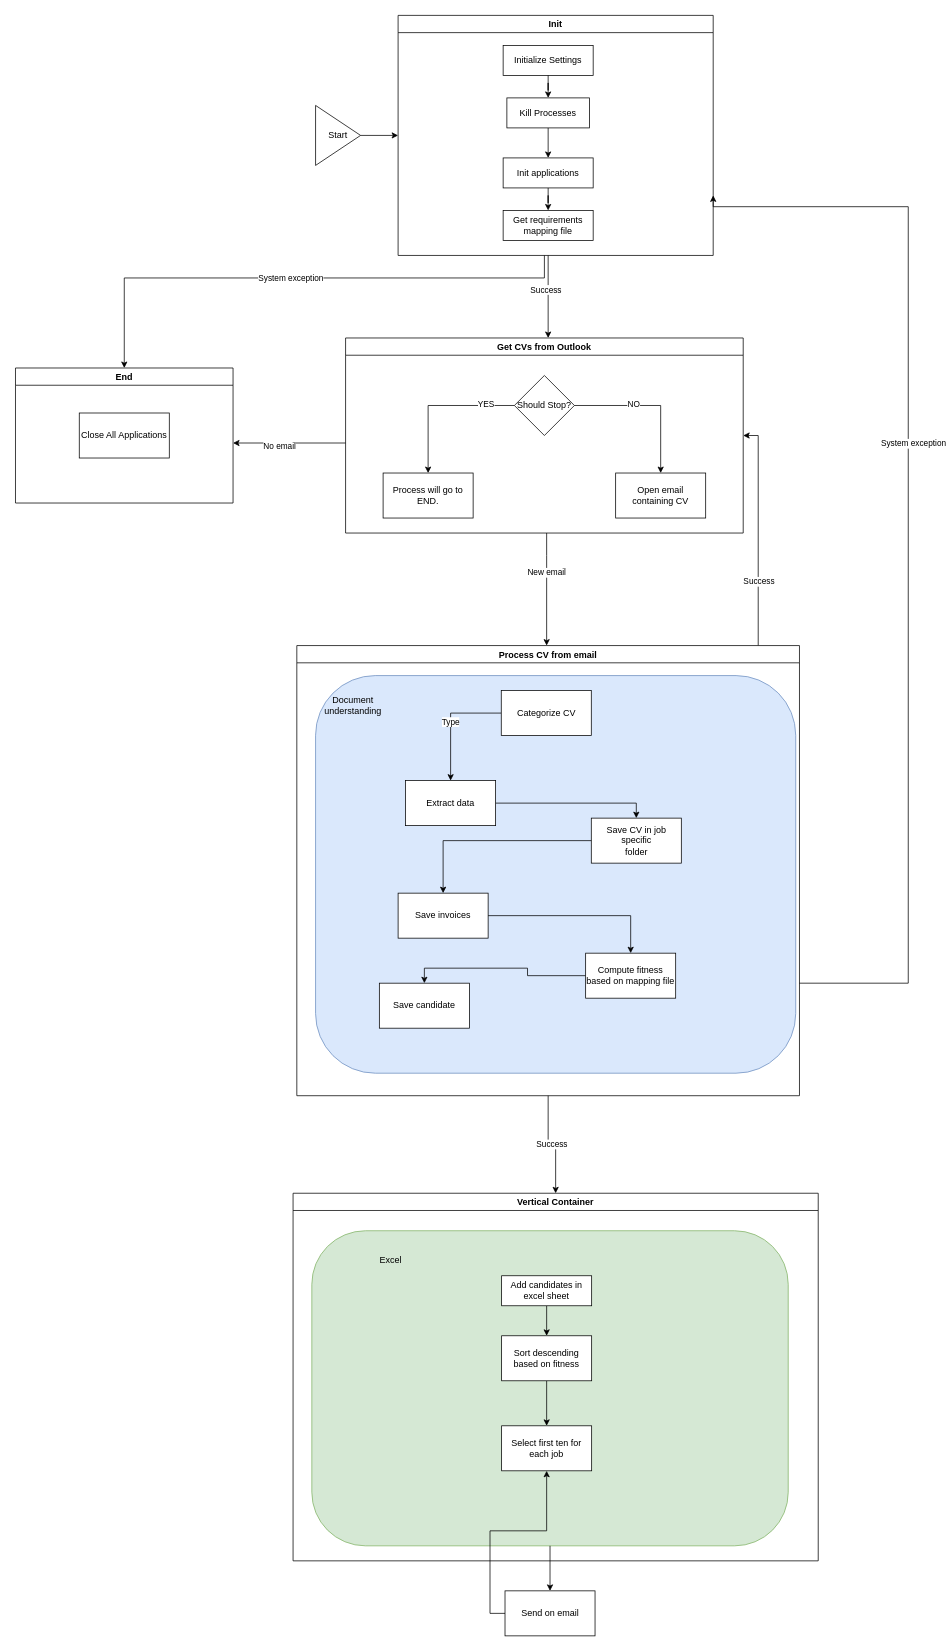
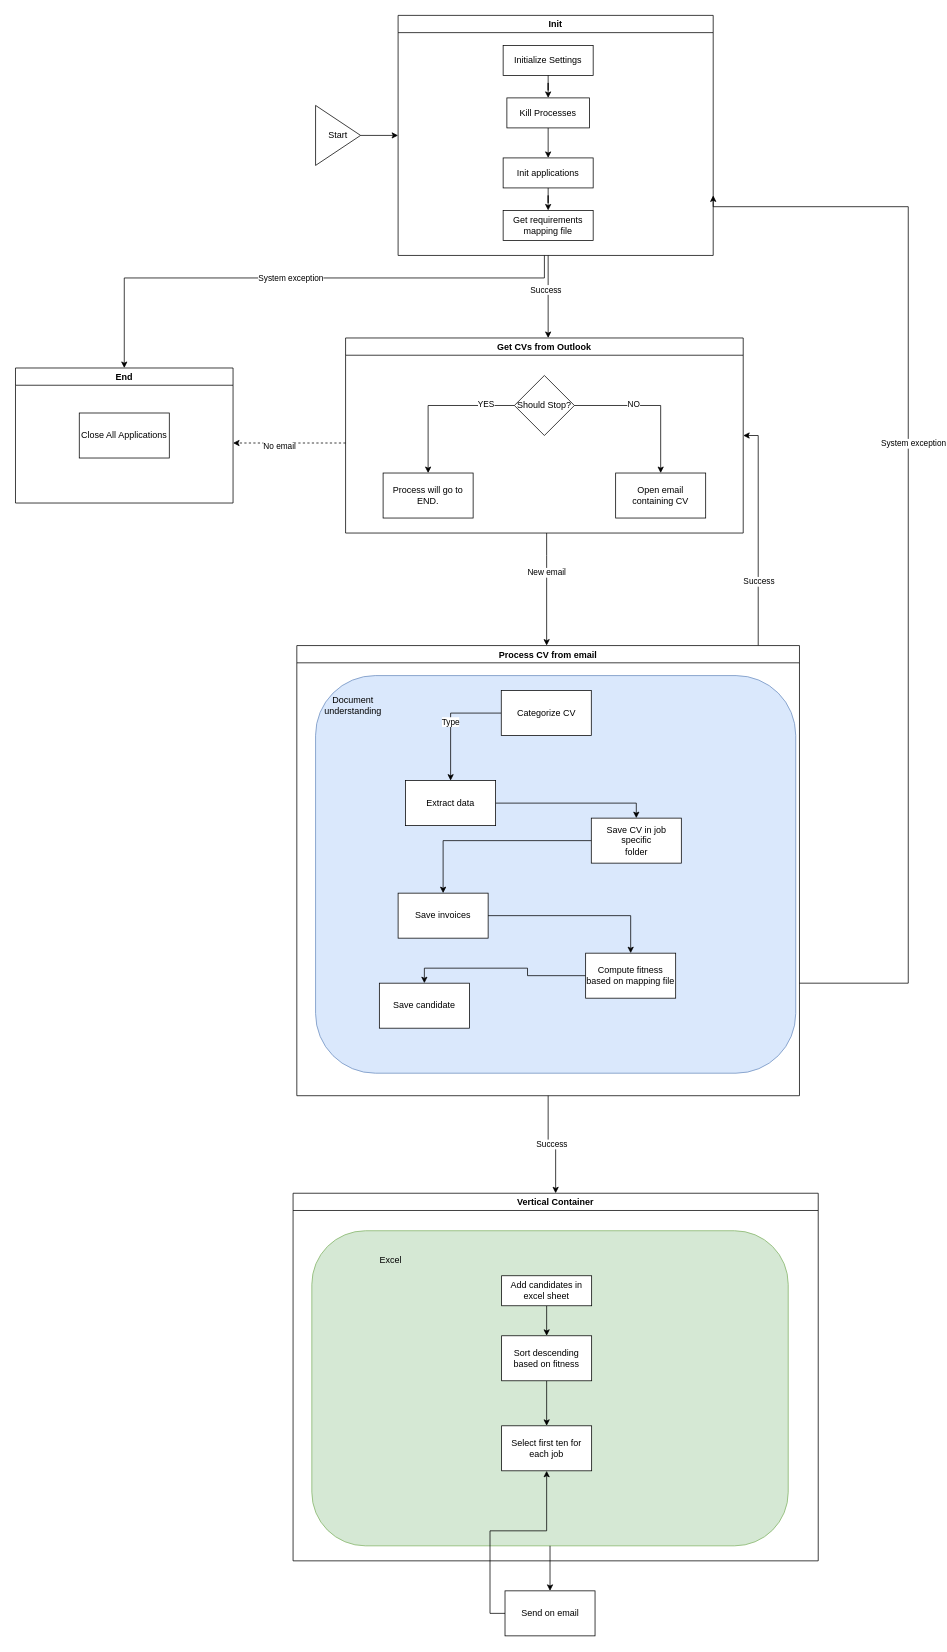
(319, 443) -> (319, 443)
